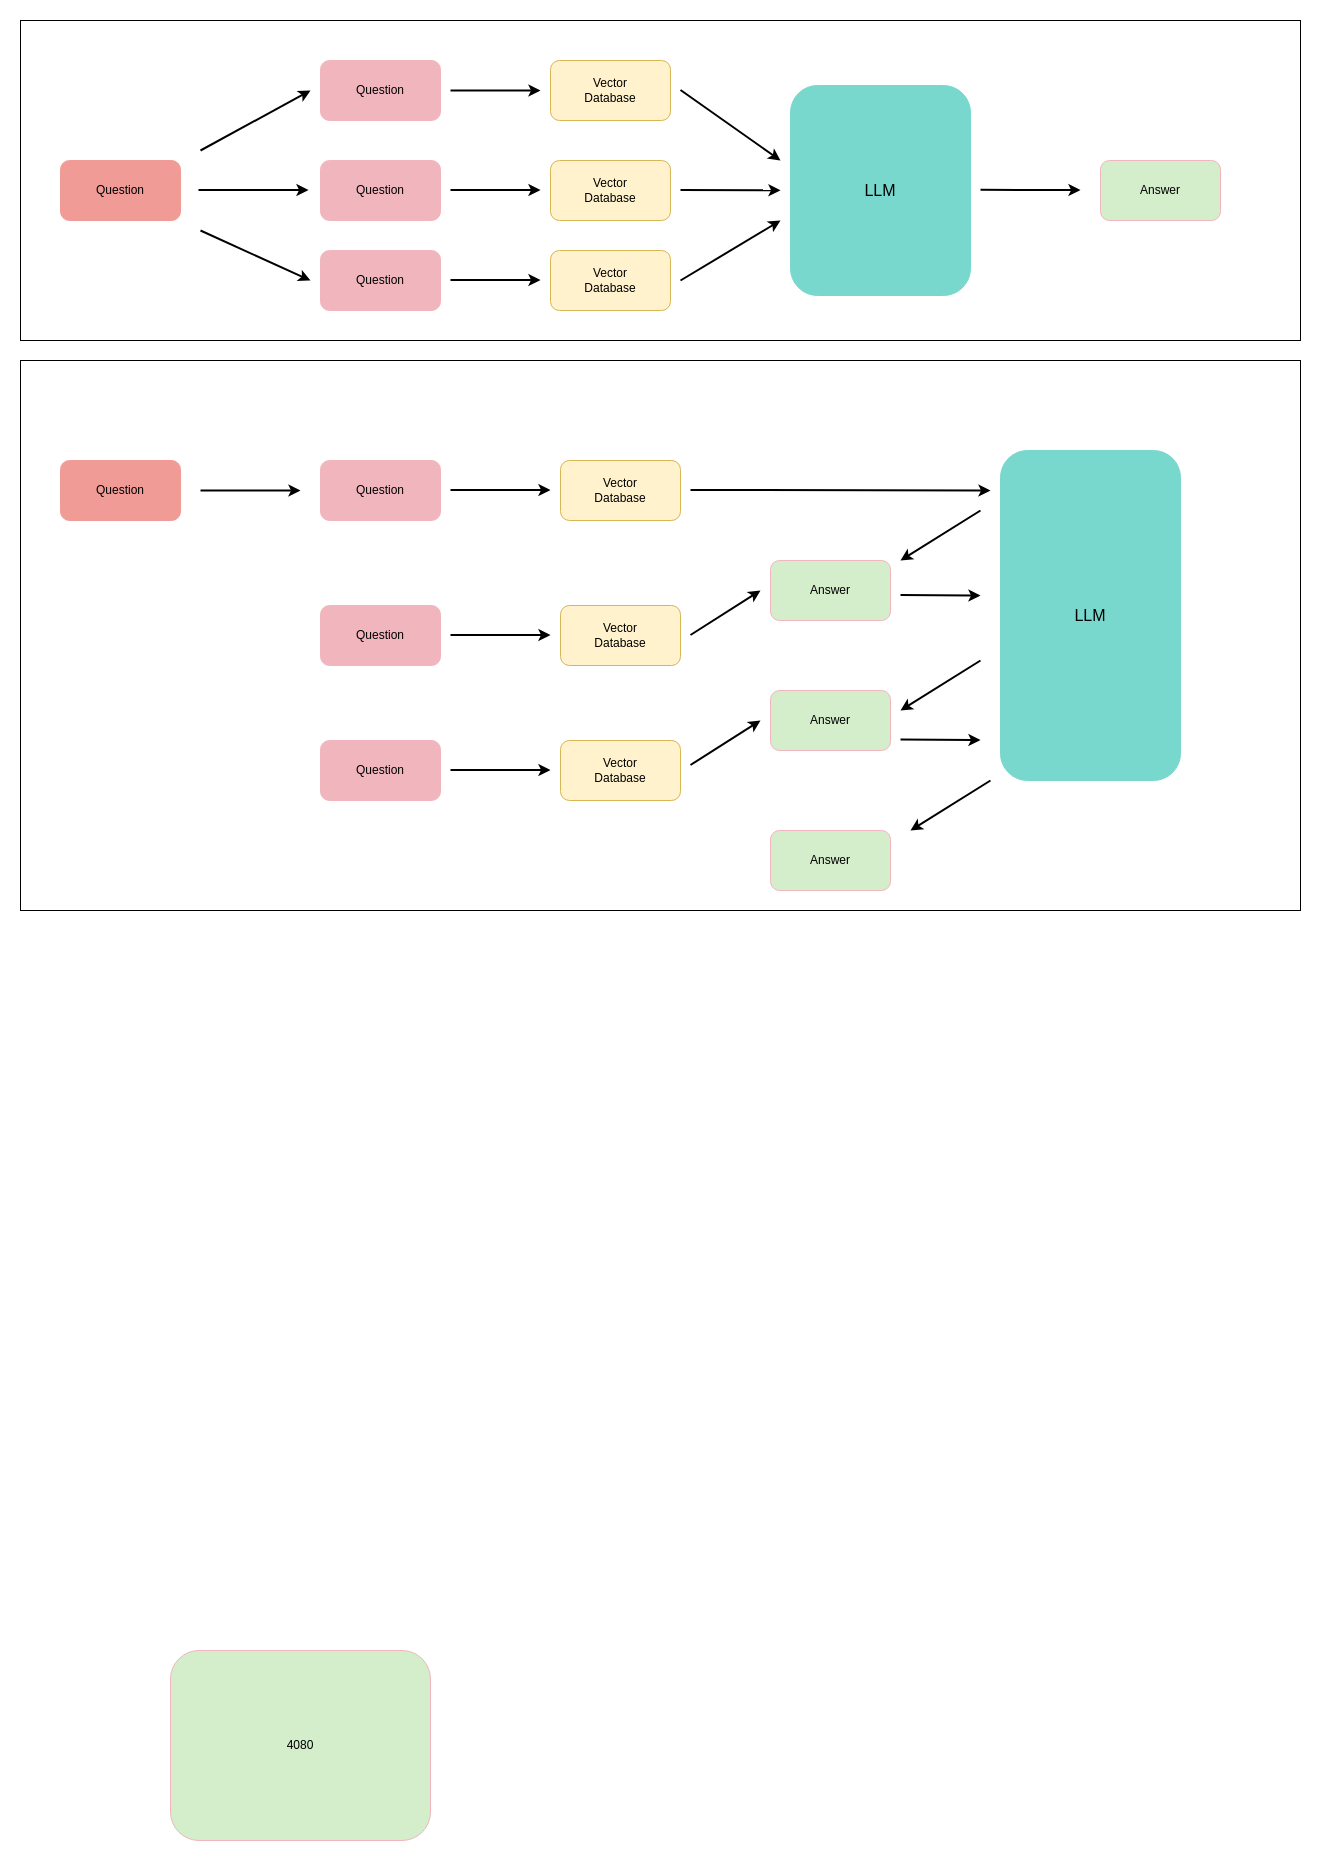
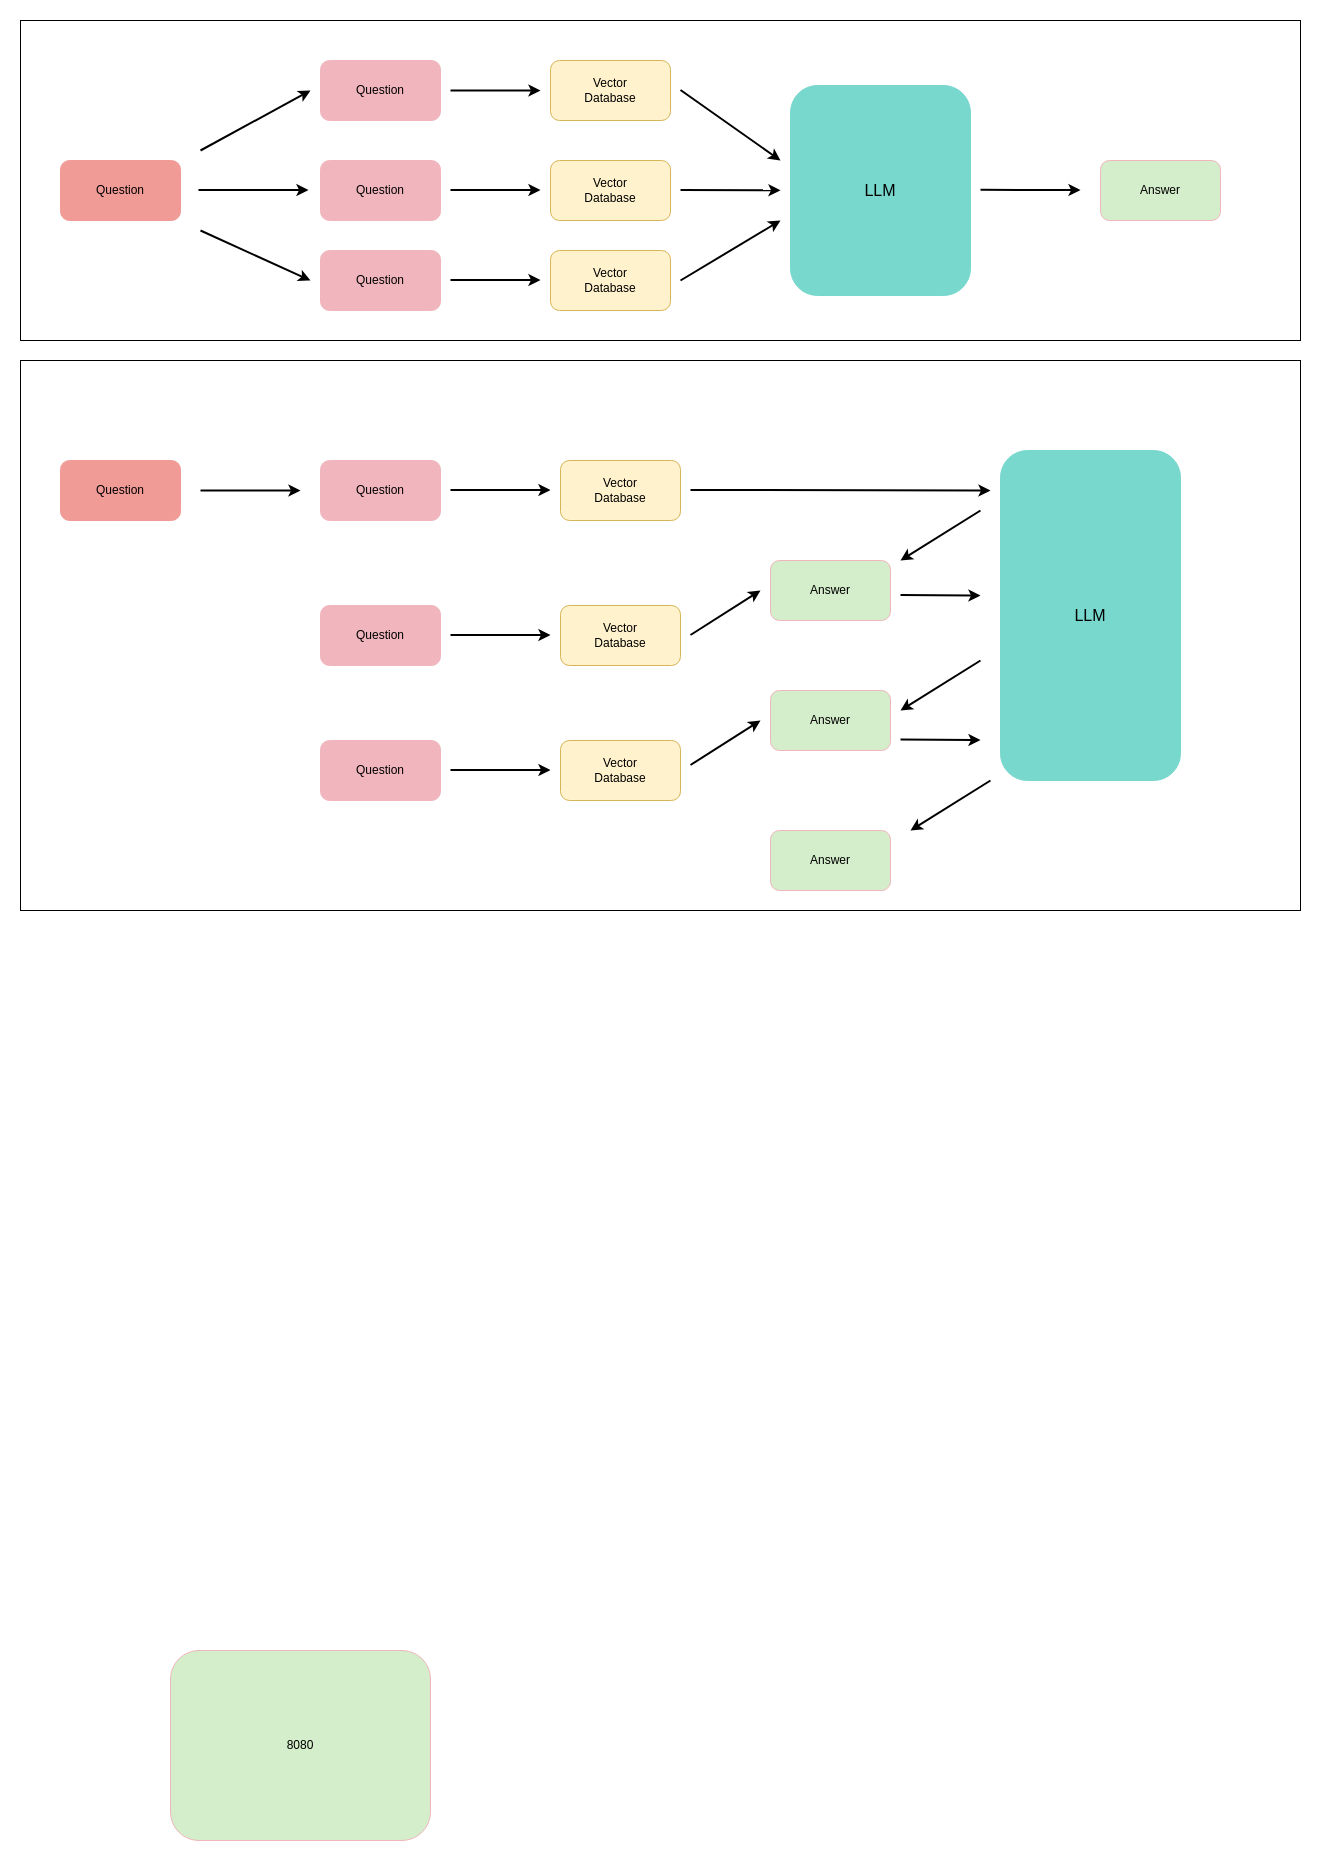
(301, 1746) -> (301, 1746)
